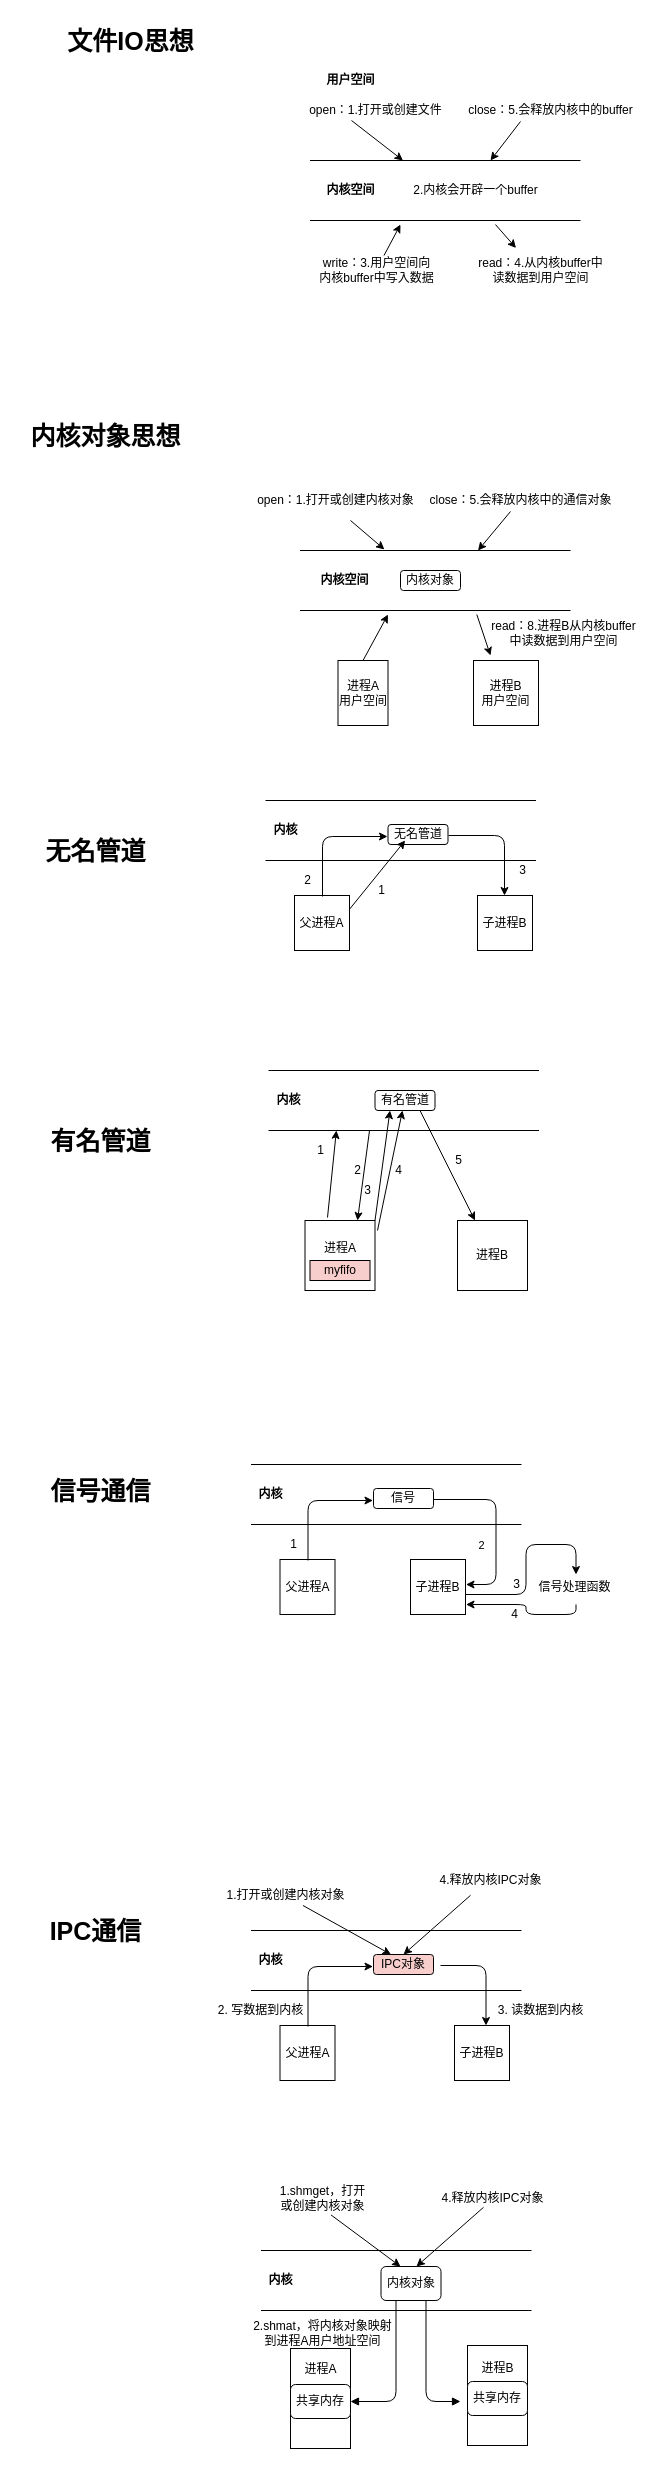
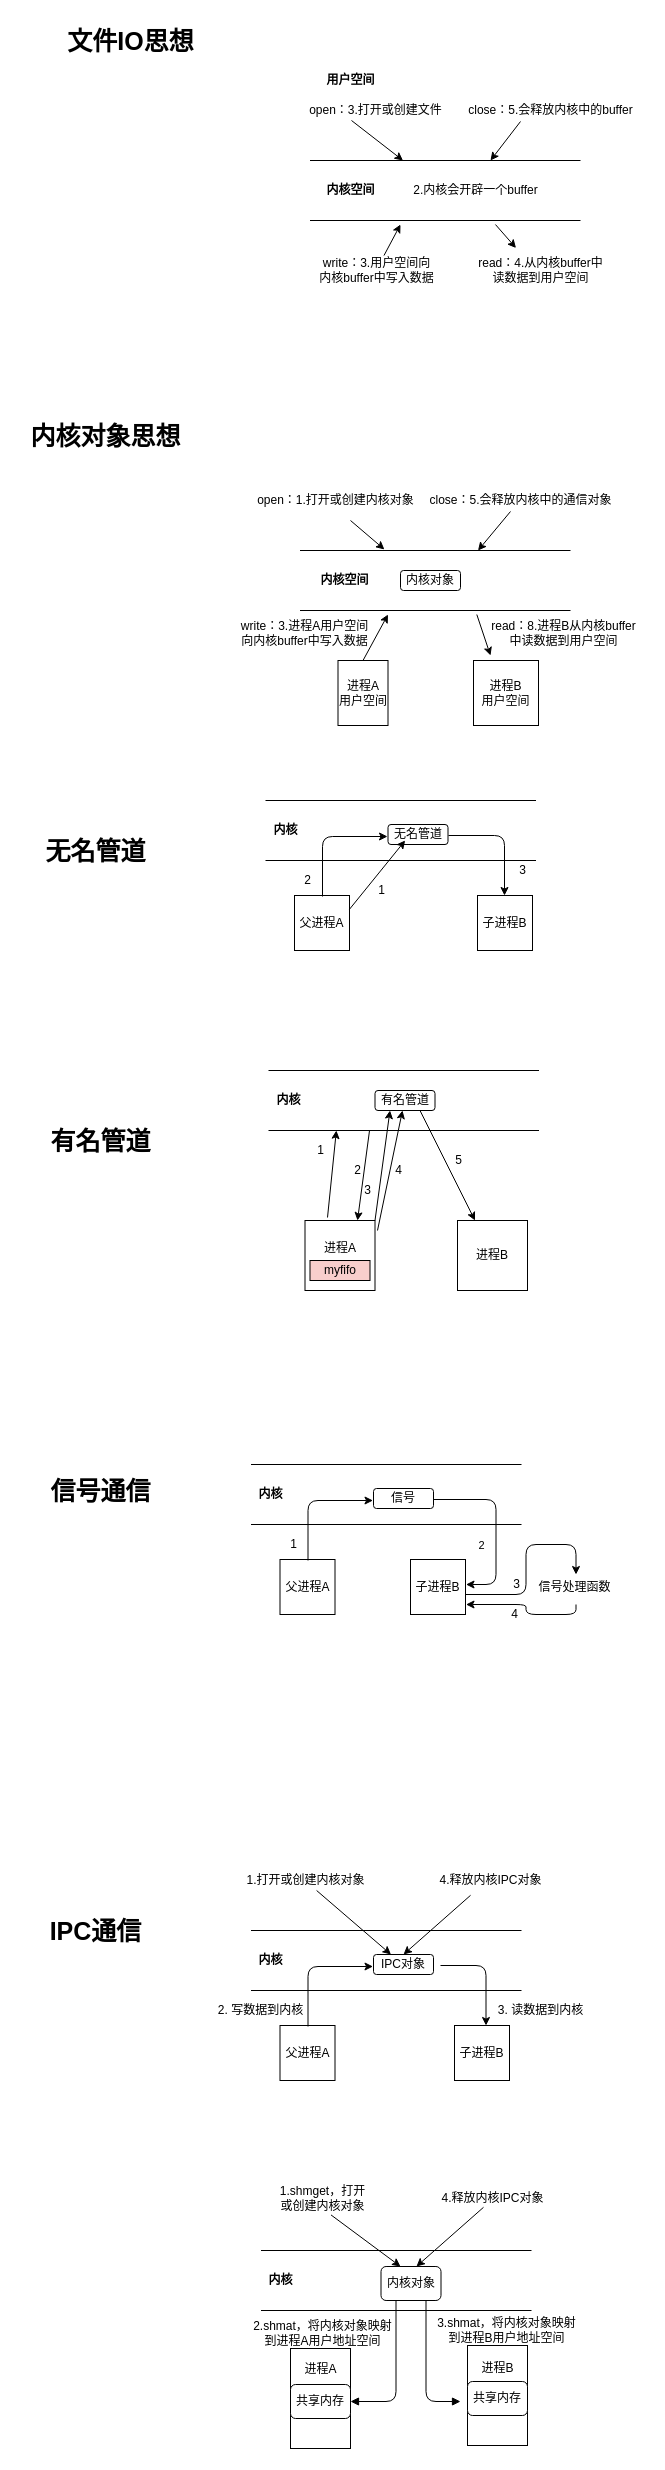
(376, 111) -> (376, 111)
none -> (304, 634)
(285, 1896) -> (305, 1881)
(404, 1965) -> (404, 1965)
none -> (506, 2331)
